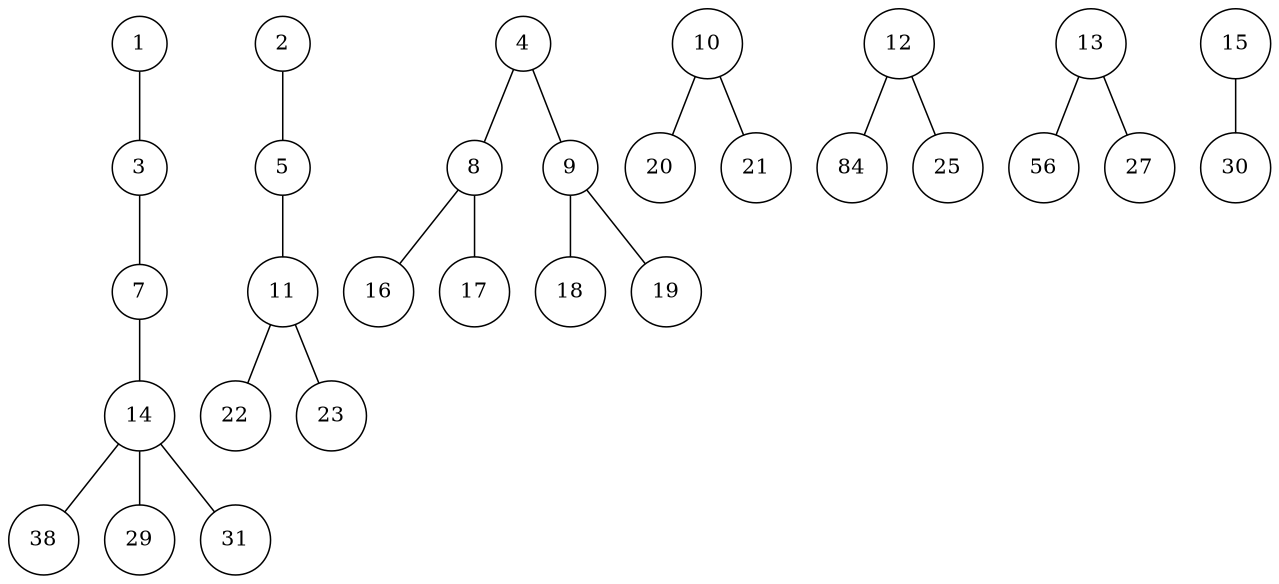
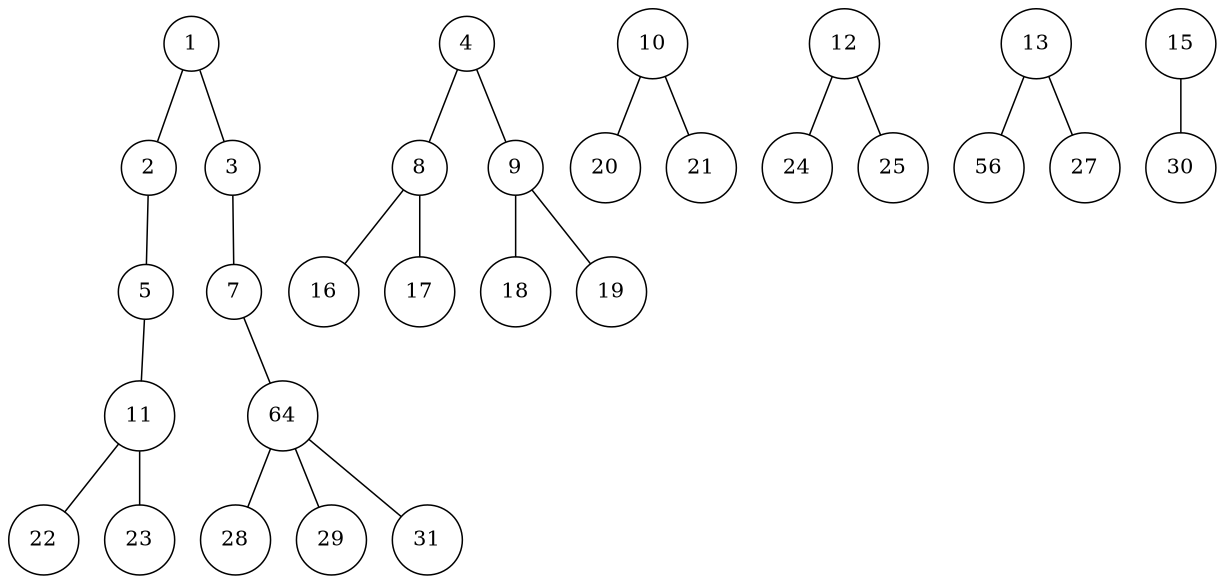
none -> (170, 106)
(852, 168) -> (797, 168)
(140, 416) -> (283, 416)
(44, 540) -> (236, 540)
